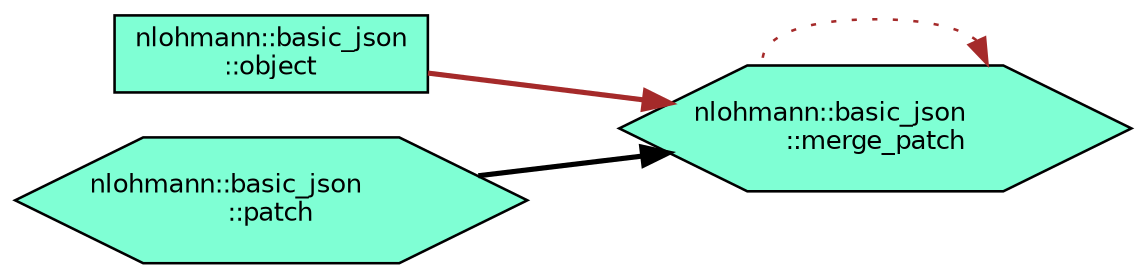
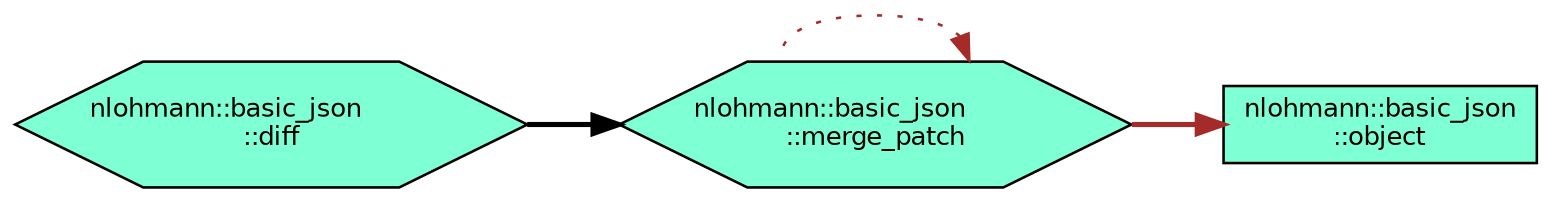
(536, 87) -> (1164, 125)
(271, 200) -> (271, 125)
